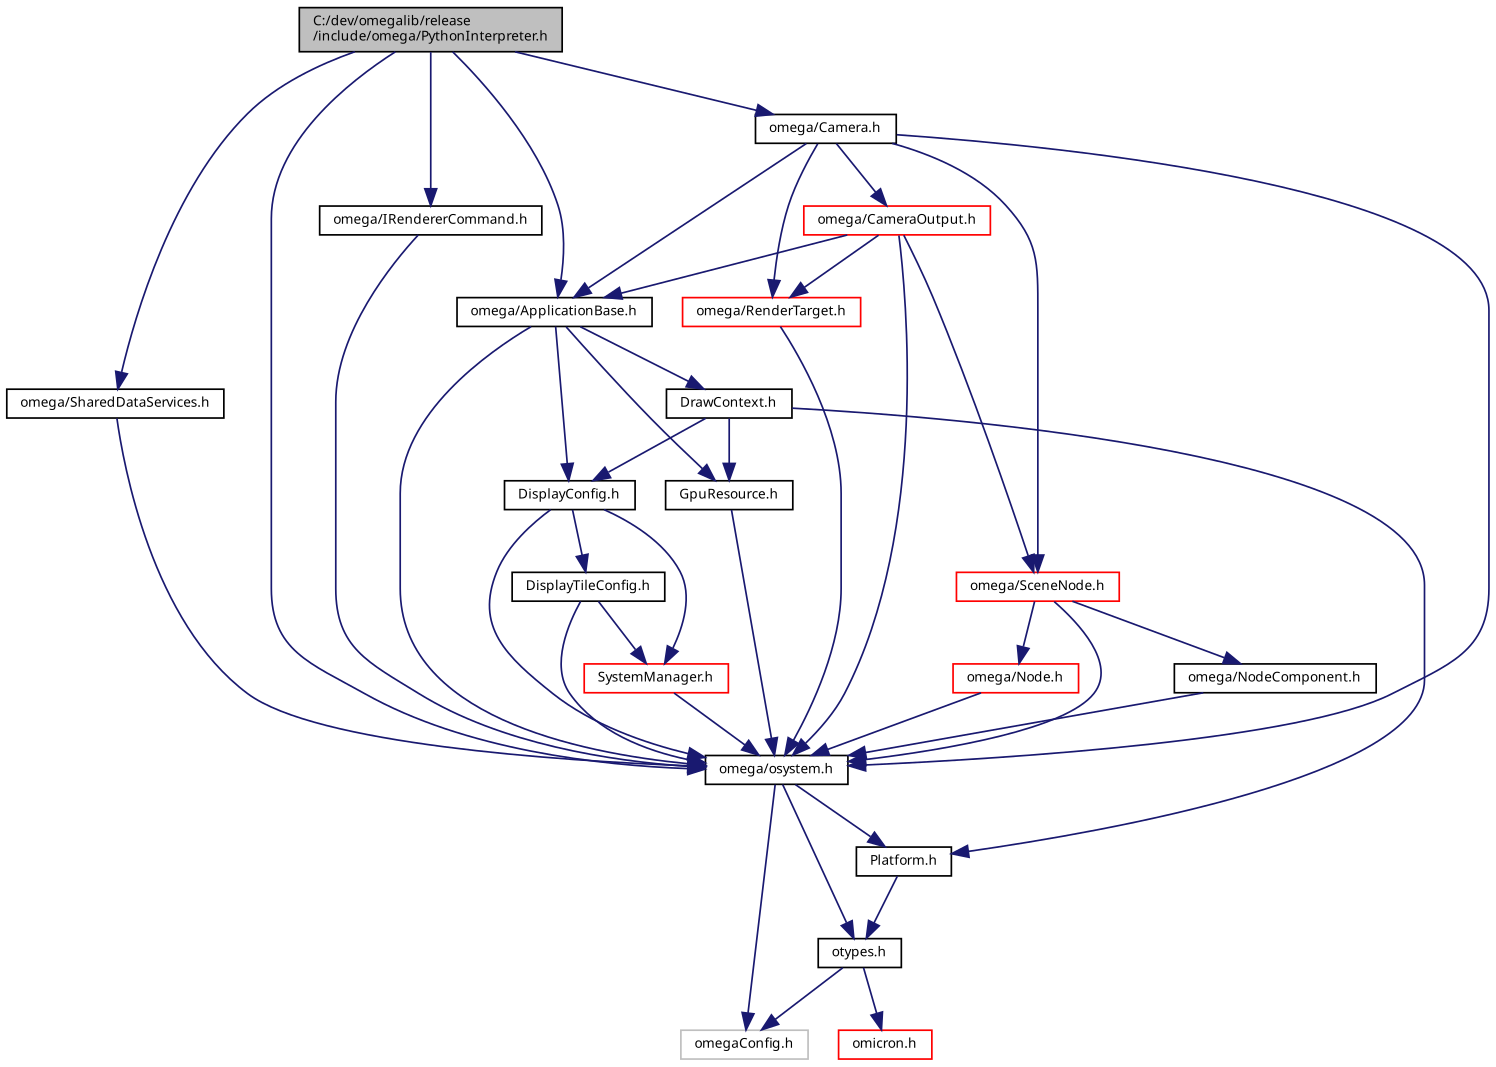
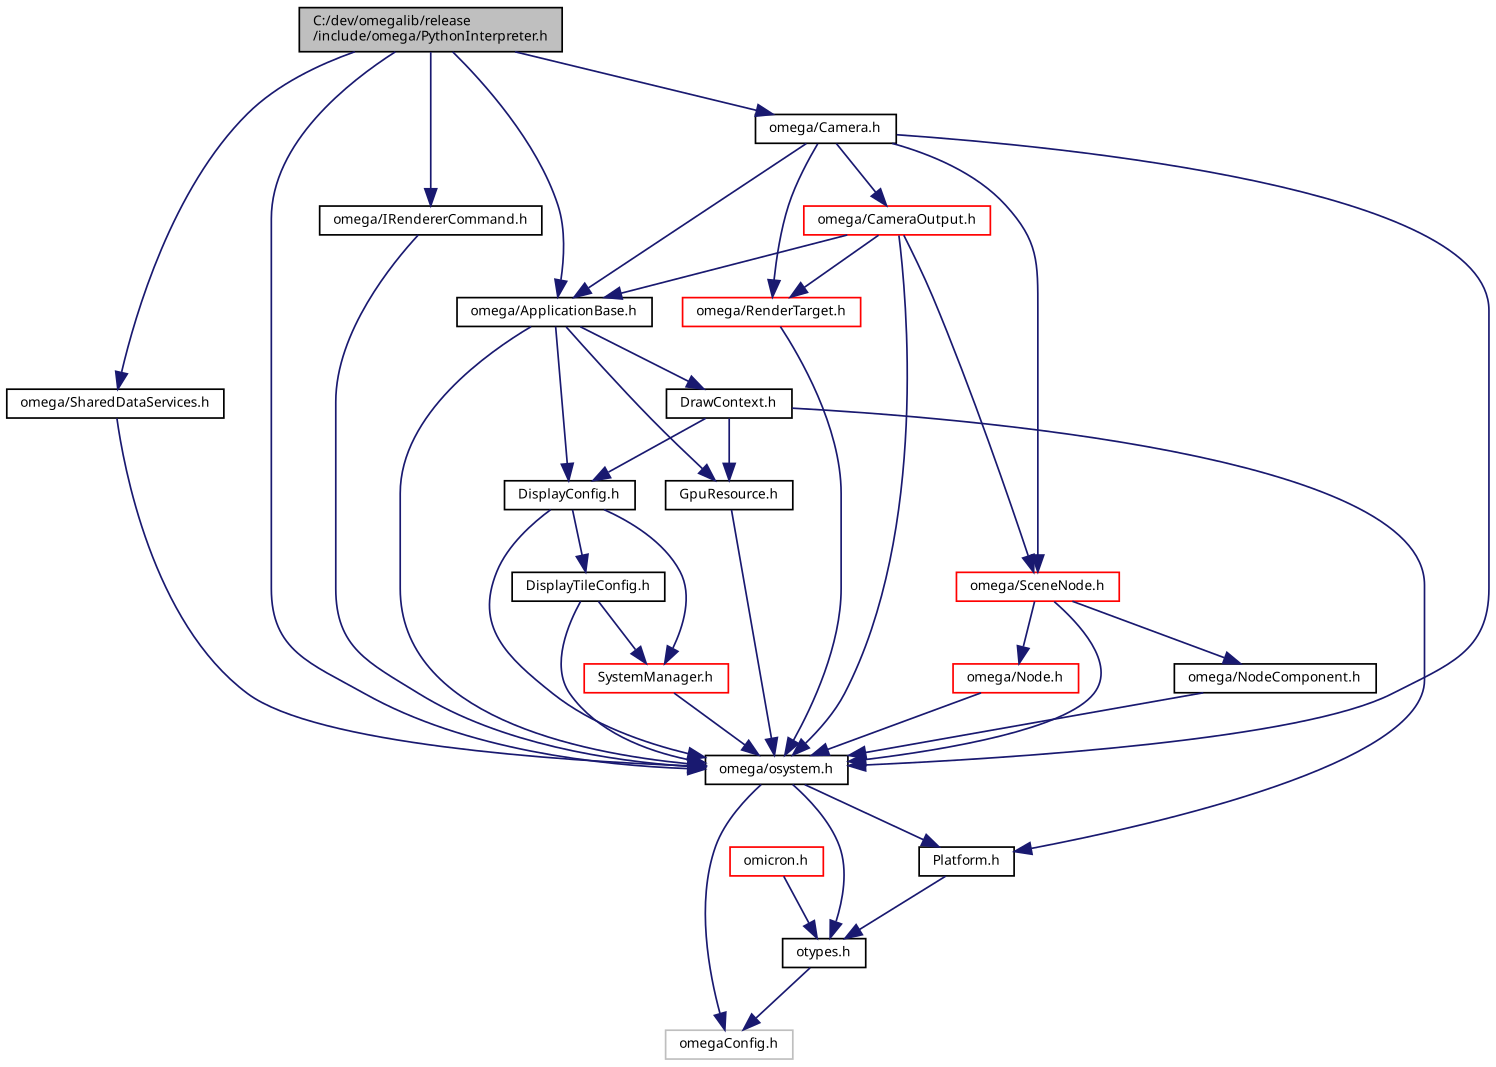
(870, 991) -> (796, 900)
